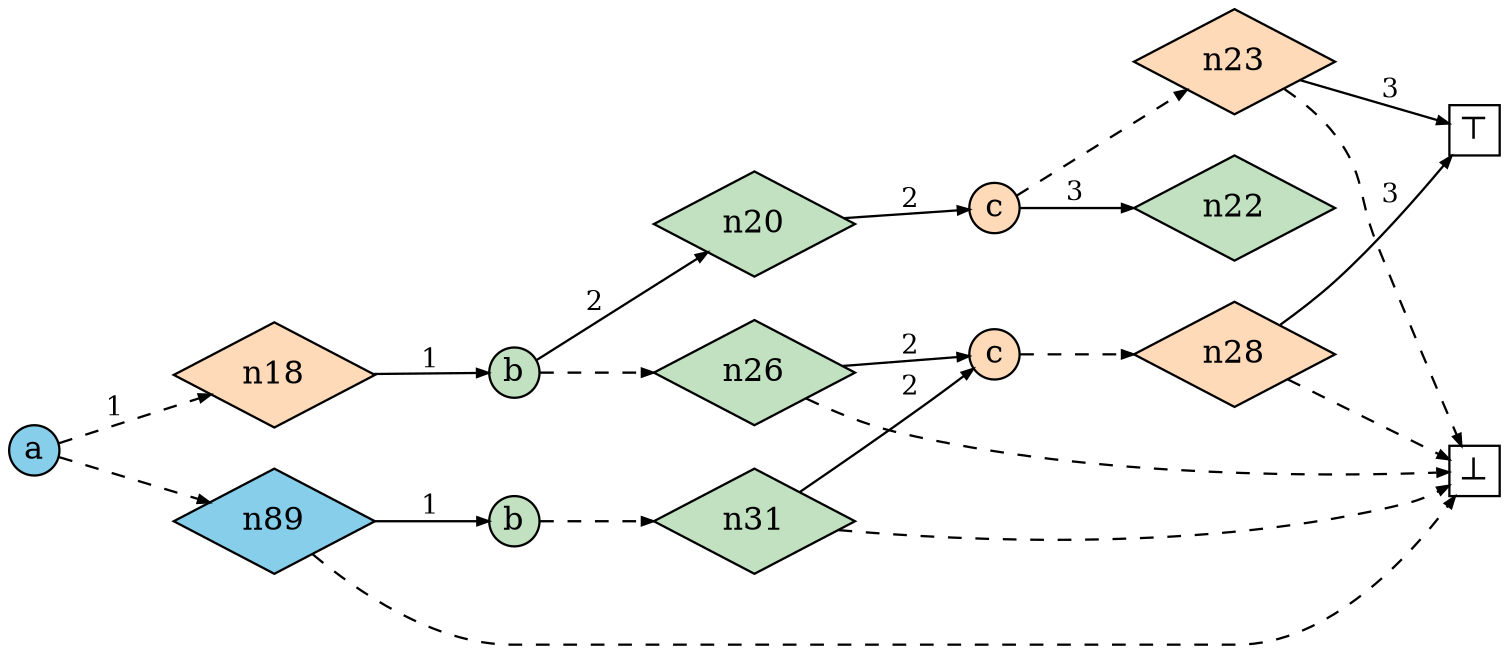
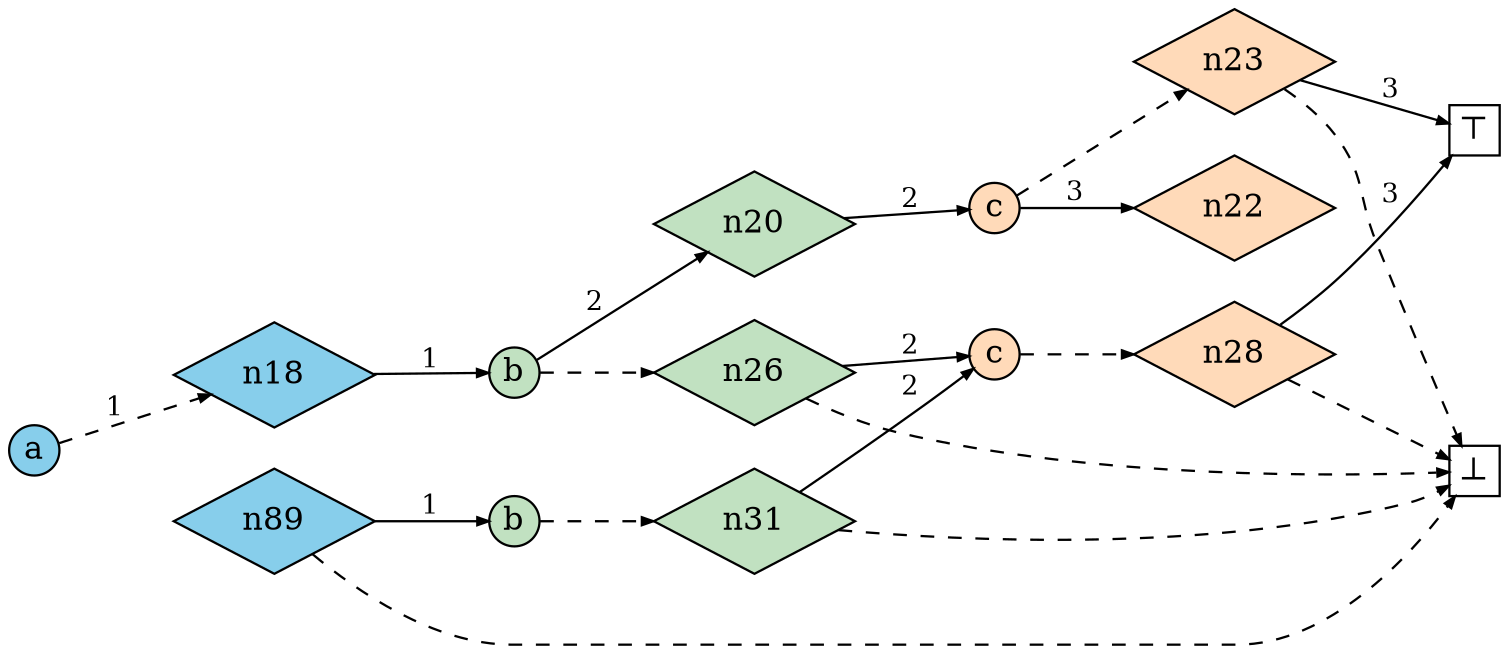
(1234, 208) -> (1234, 208)
(274, 375) -> (274, 375)
(129, 478) -> none
